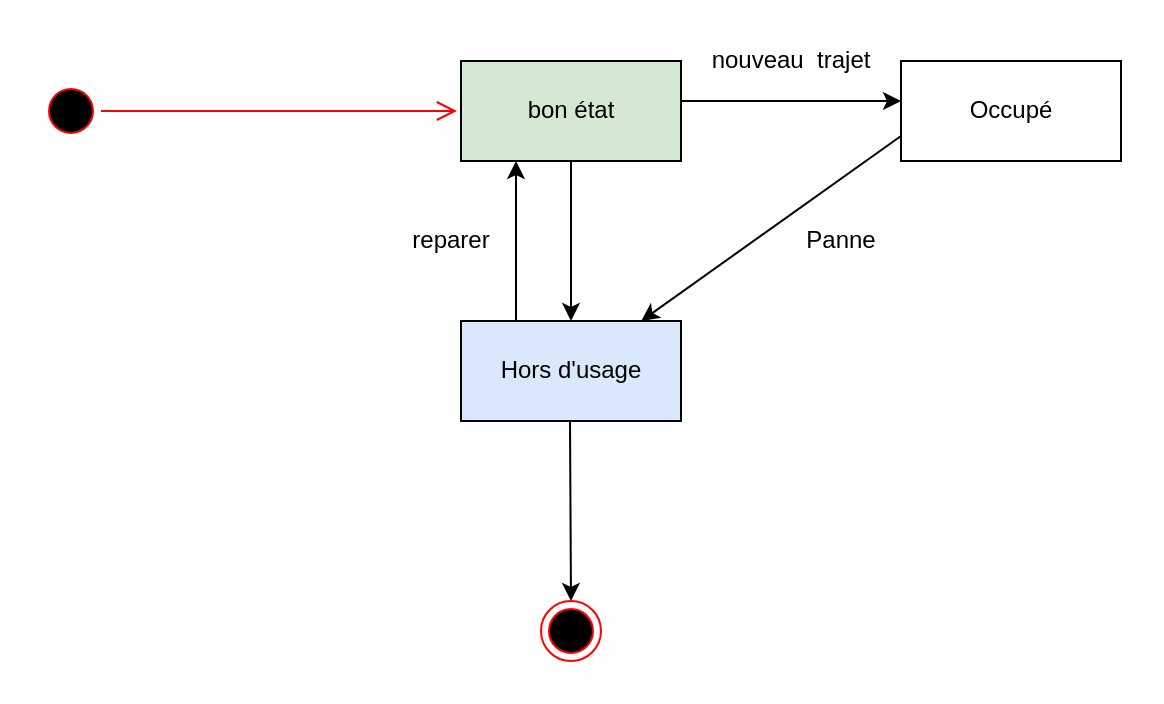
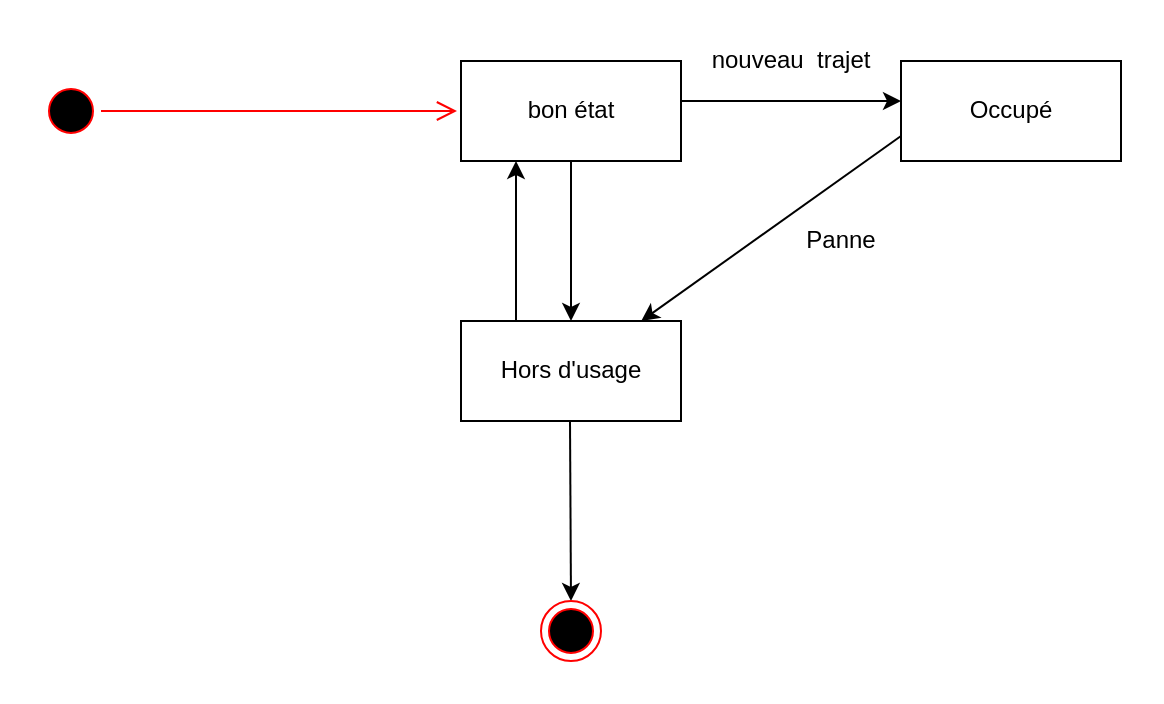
(571, 111) -> (571, 111)
(451, 241) -> none
(571, 371) -> (571, 371)
